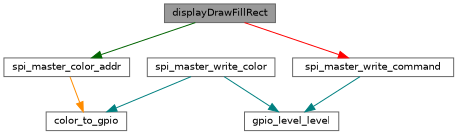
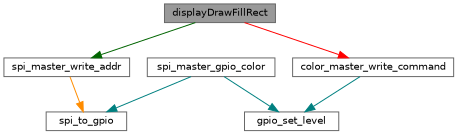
(67, 67) -> (67, 67)
(211, 67) -> (211, 67)
(373, 67) -> (373, 67)
(86, 121) -> (86, 121)
(292, 121) -> (292, 121)
